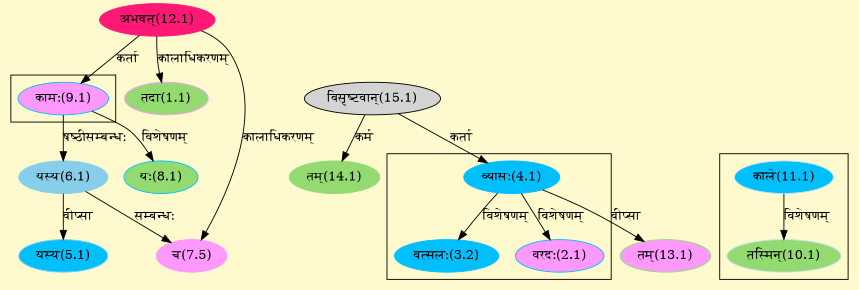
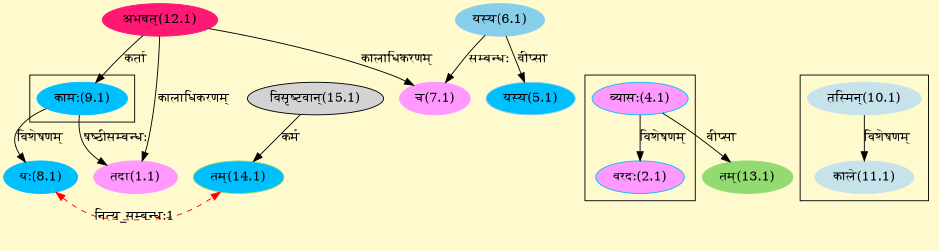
(63, 99) -> (82, 99)
(166, 99) -> (136, 177)
(63, 133) -> (82, 141)
(439, 136) -> none
(161, 177) -> (41, 177)
(335, 177) -> (239, 177)
(512, 177) -> (640, 99)
(784, 177) -> (864, 177)
(784, 212) -> (864, 133)
none -> (138, 220)
(192, 256) -> (435, 99)
(447, 256) -> none
(665, 256) -> (748, 177)
(784, 256) -> (864, 99)
